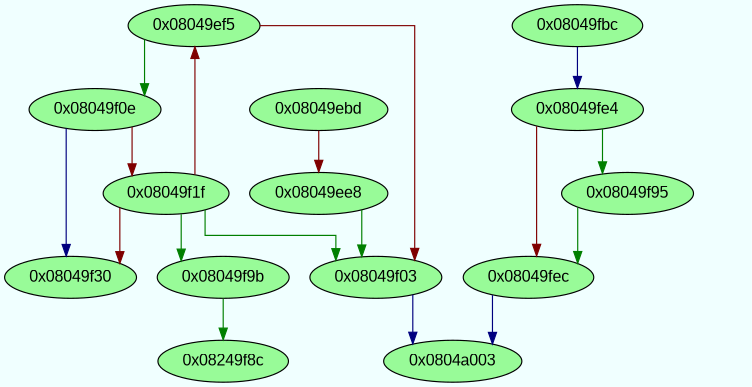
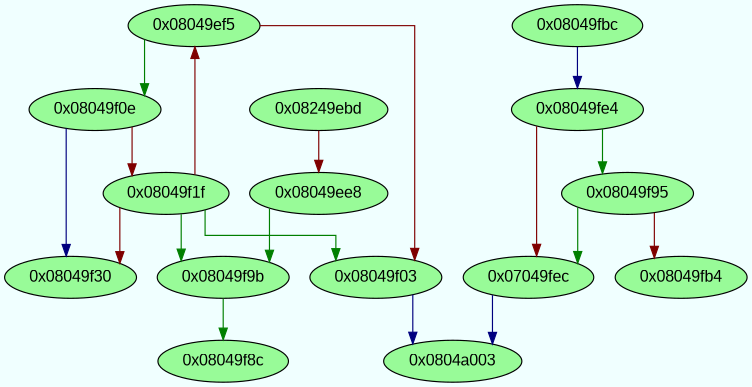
(319, 110) -> (319, 110)
(362, 227) -> (269, 228)
(529, 277) -> (529, 277)
none -> (681, 277)
(223, 361) -> (223, 361)
